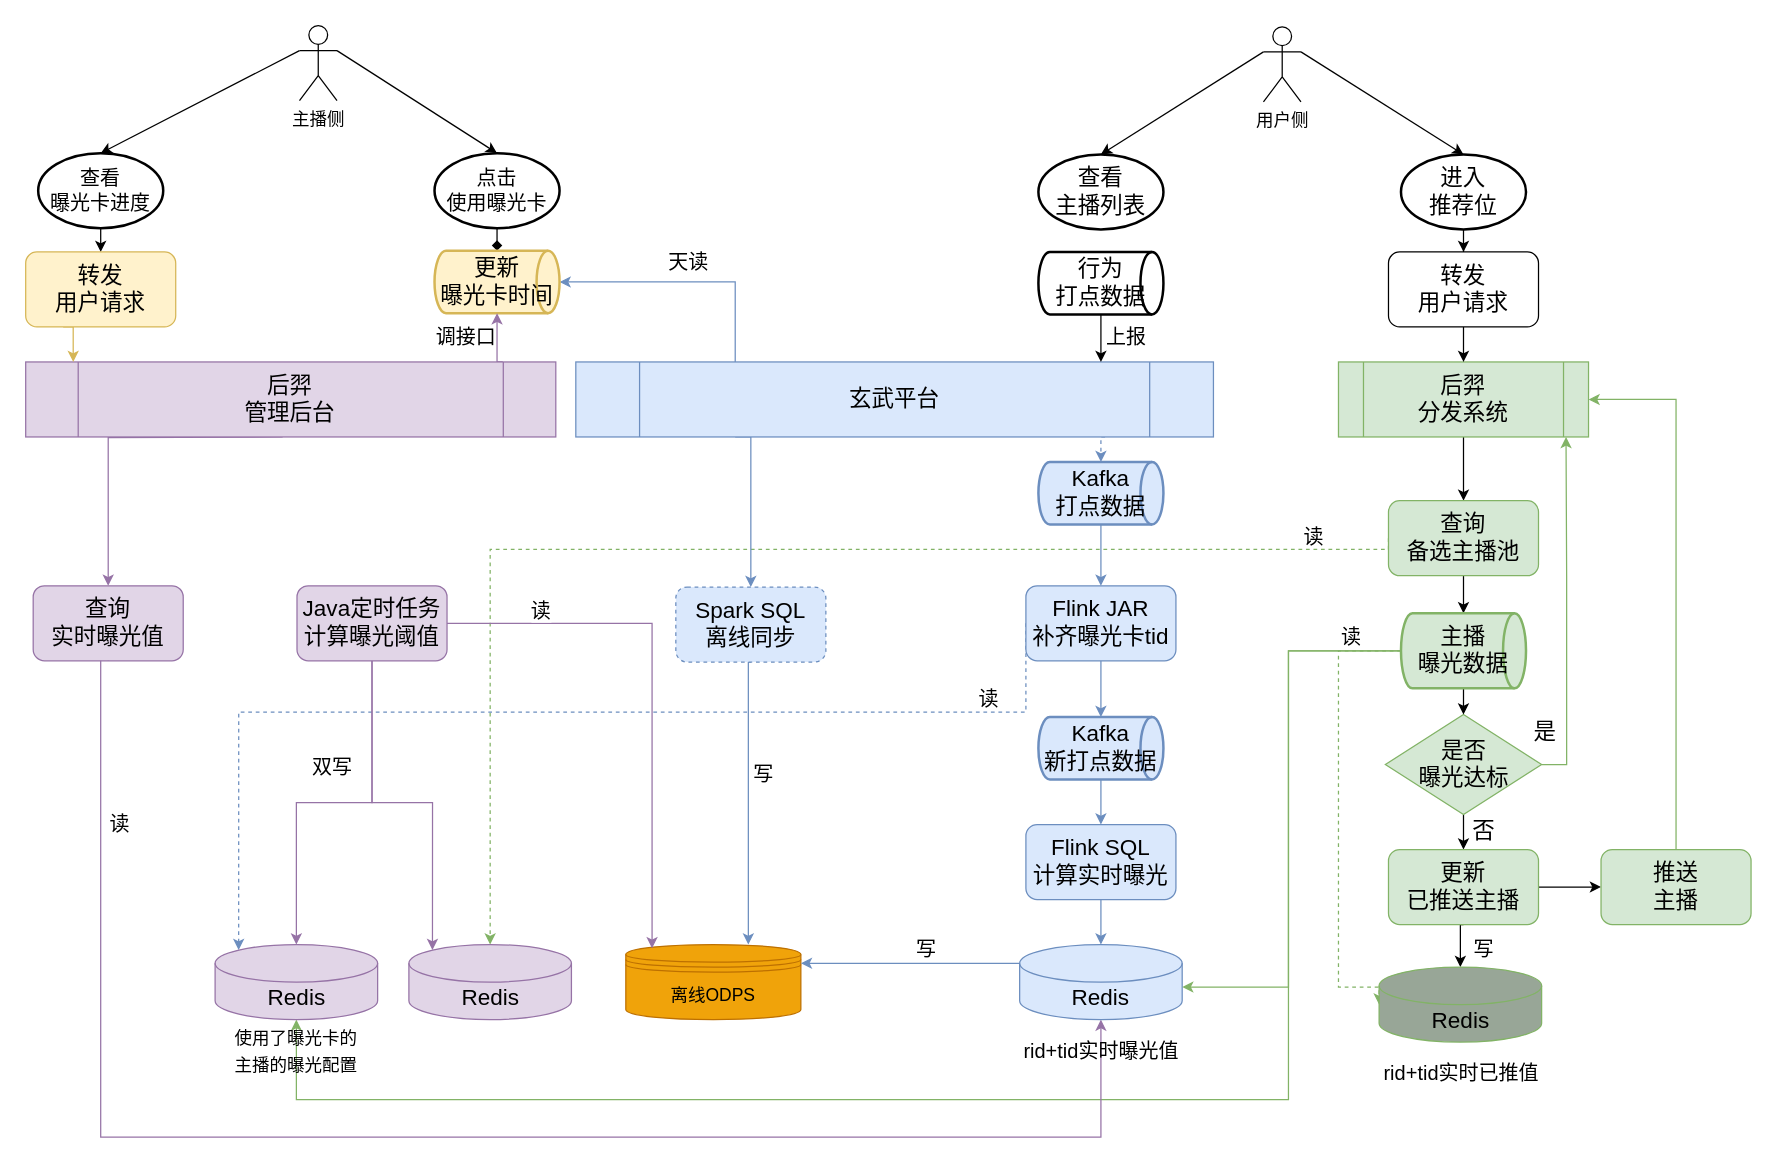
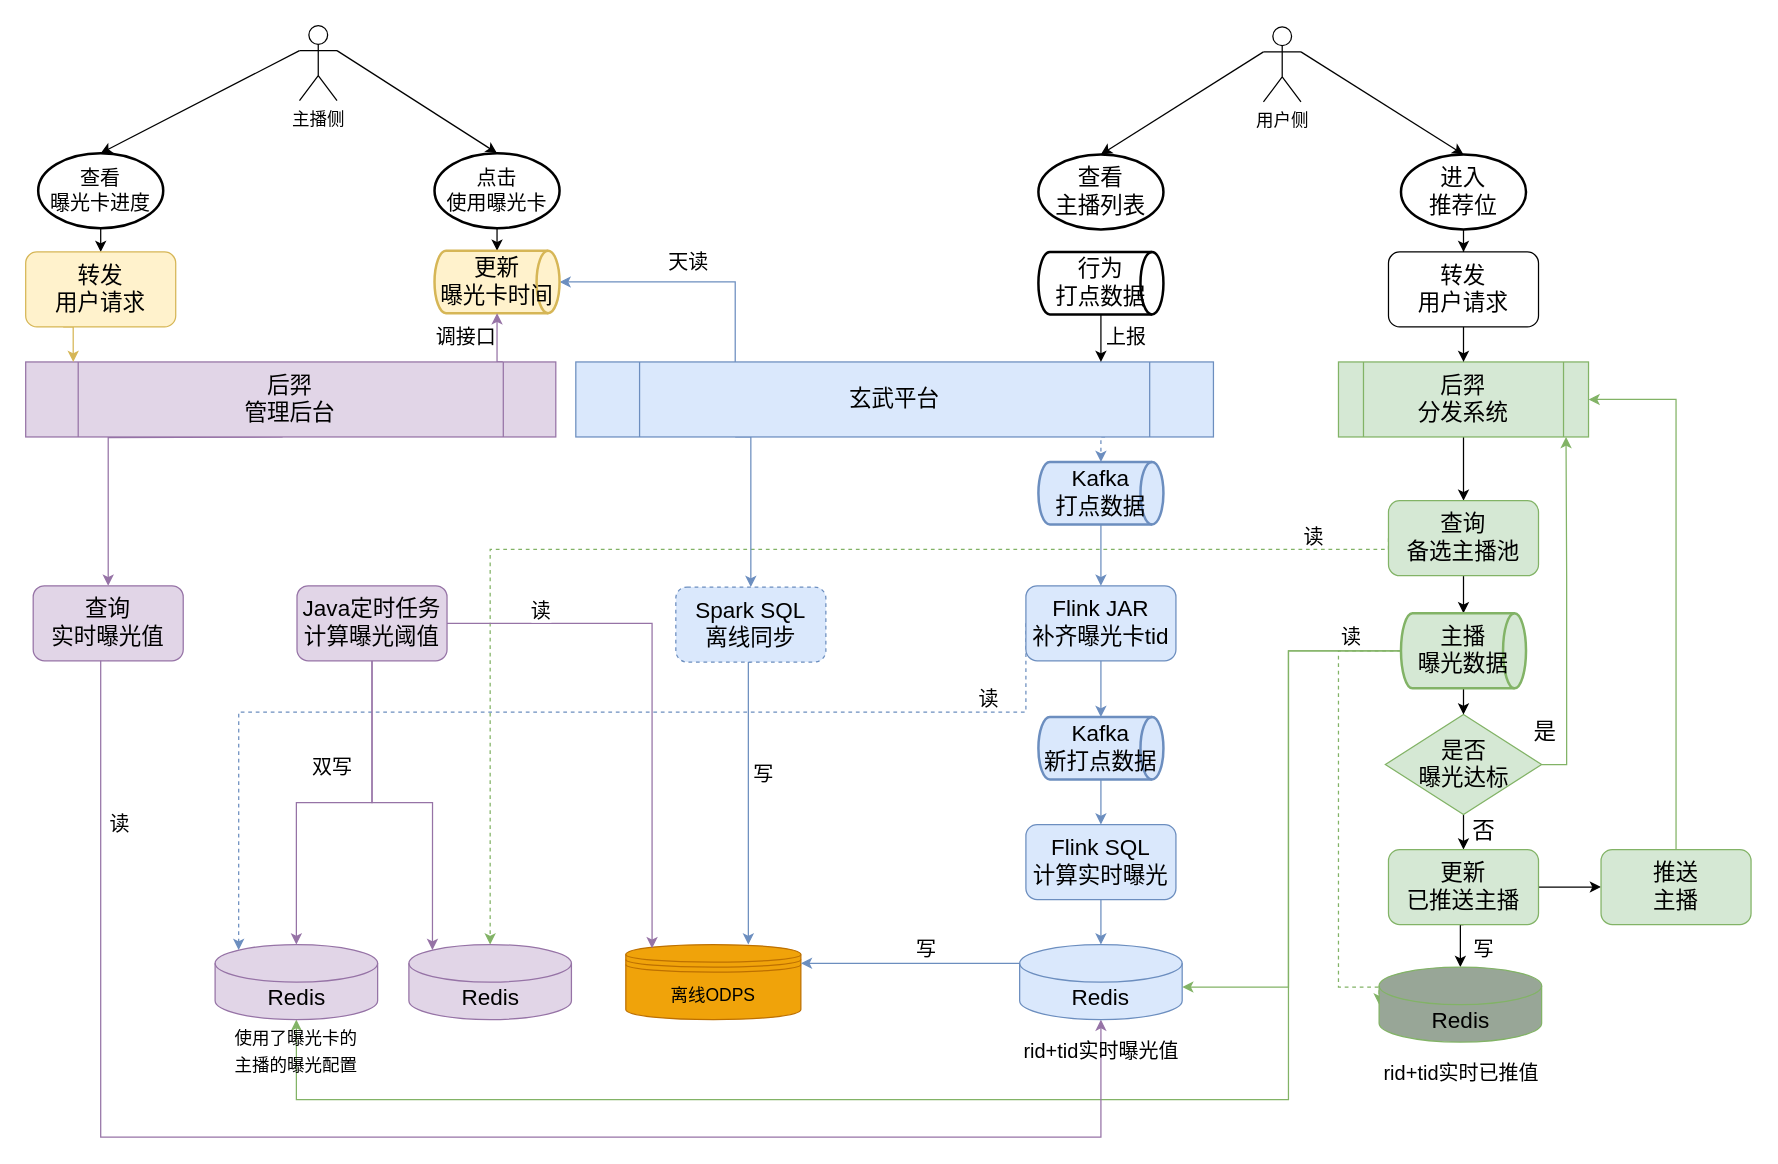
(497, 240) -> (497, 241)
